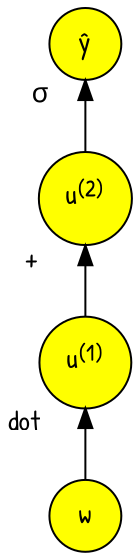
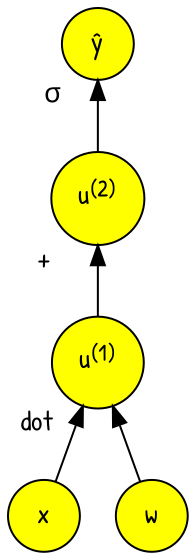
none -> (44, 516)
